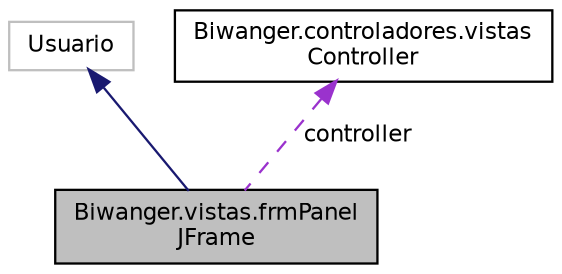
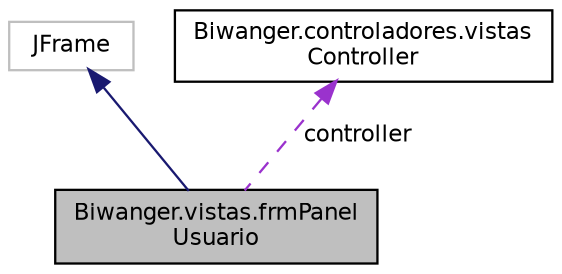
(71, 46) -> (71, 46)
(216, 227) -> (216, 227)
